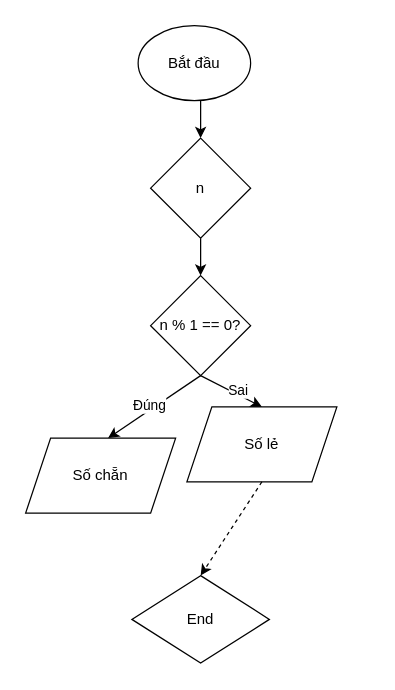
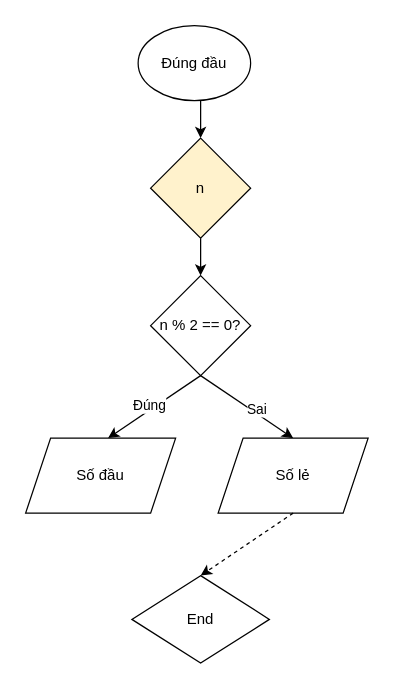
(194, 63) -> (194, 63)
(201, 188) -> (201, 188)
(201, 326) -> (201, 326)
(262, 444) -> (293, 476)
(101, 476) -> (101, 476)
